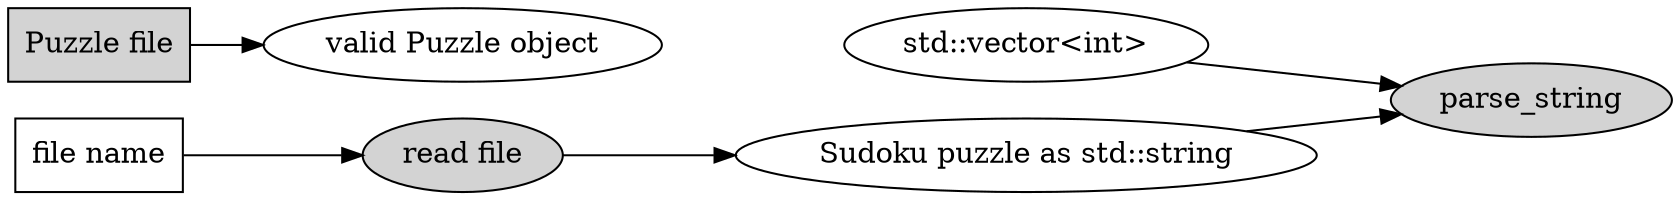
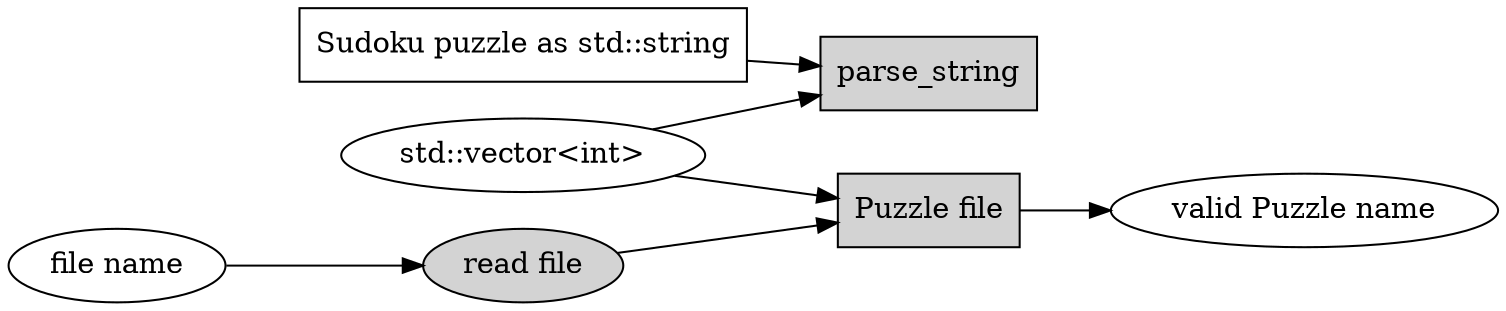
(463, 45) -> (1304, 210)
(1531, 100) -> (929, 74)
(99, 155) -> (117, 266)
(638, 155) -> (717, 239)
(1026, 155) -> (523, 45)
none -> (746, 186)
